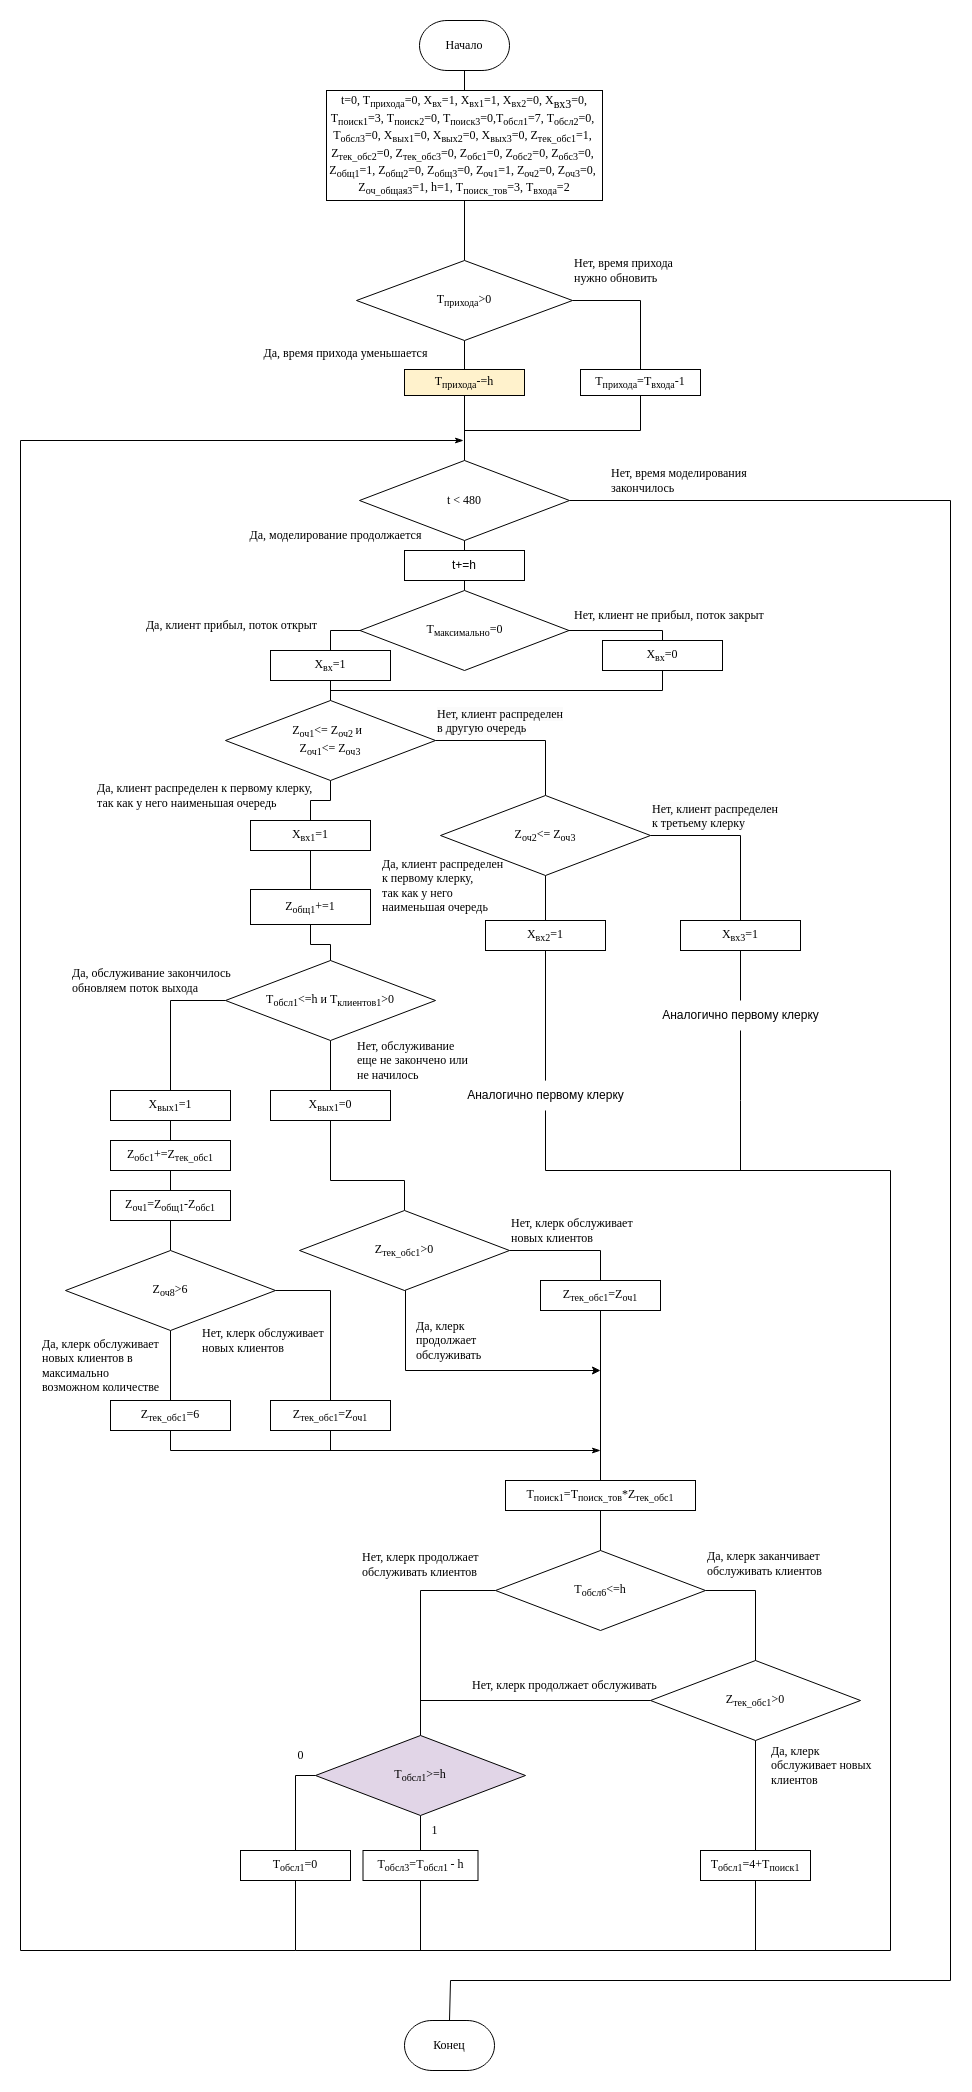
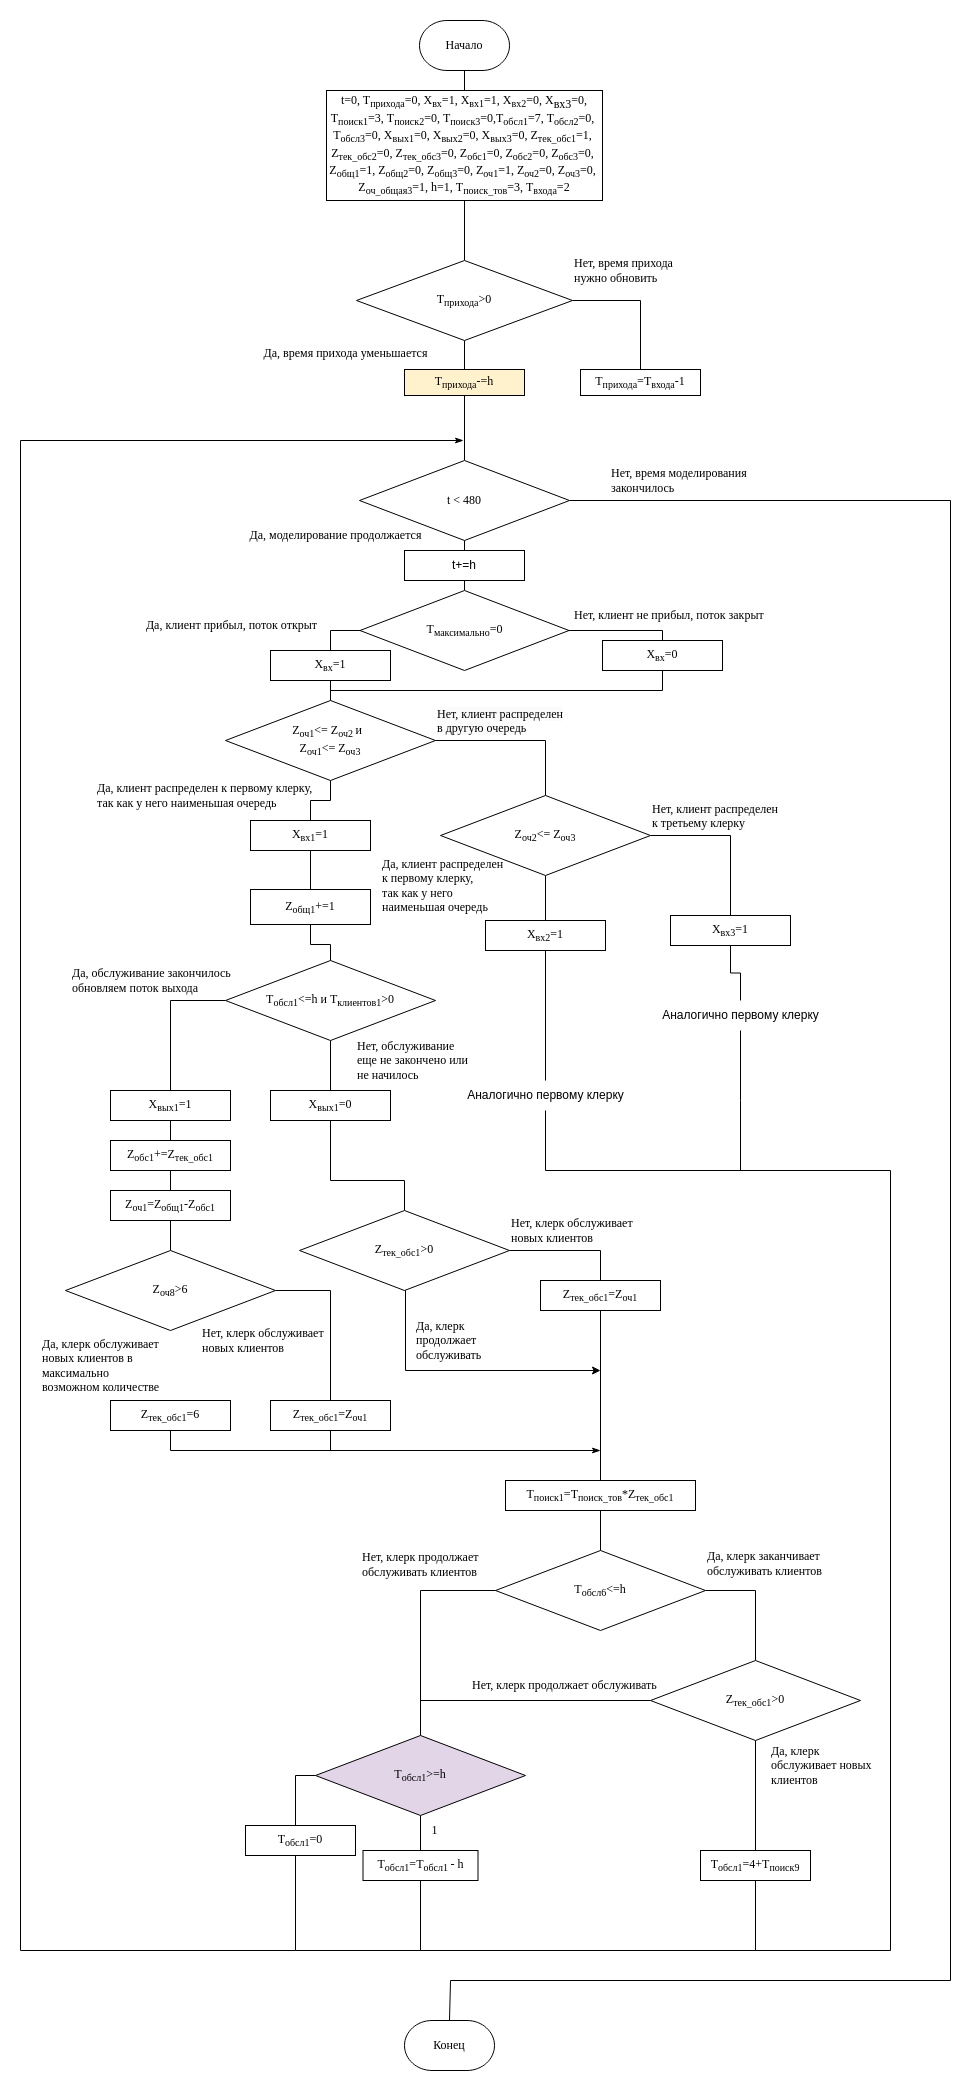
(571, 431) -> none
(741, 936) -> (731, 931)
(171, 1366) -> none
(301, 1756) -> none
(296, 1866) -> (301, 1841)
(421, 1866) -> (421, 1866)
(756, 1866) -> (756, 1866)
